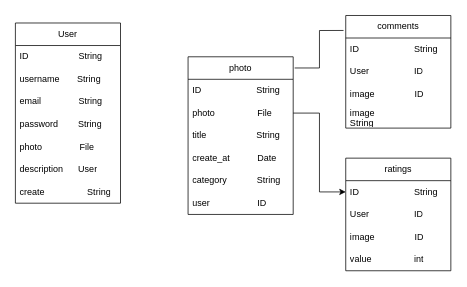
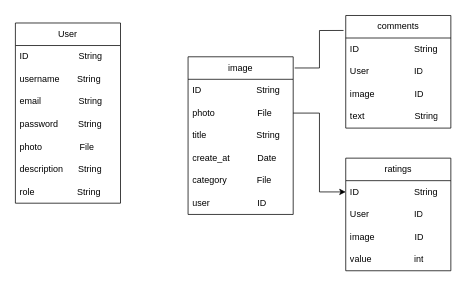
(240, 68) -> (240, 68)
(399, 117) -> (399, 117)
(67, 169) -> (69, 169)
(241, 180) -> (241, 180)
(69, 192) -> (69, 192)
